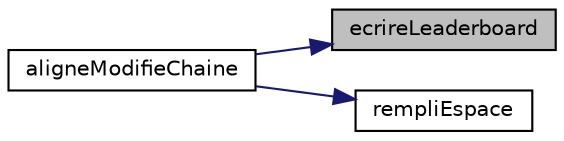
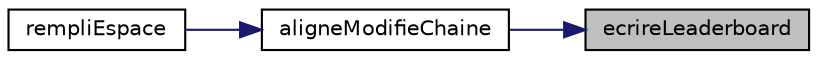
(295, 91) -> (213, 30)
